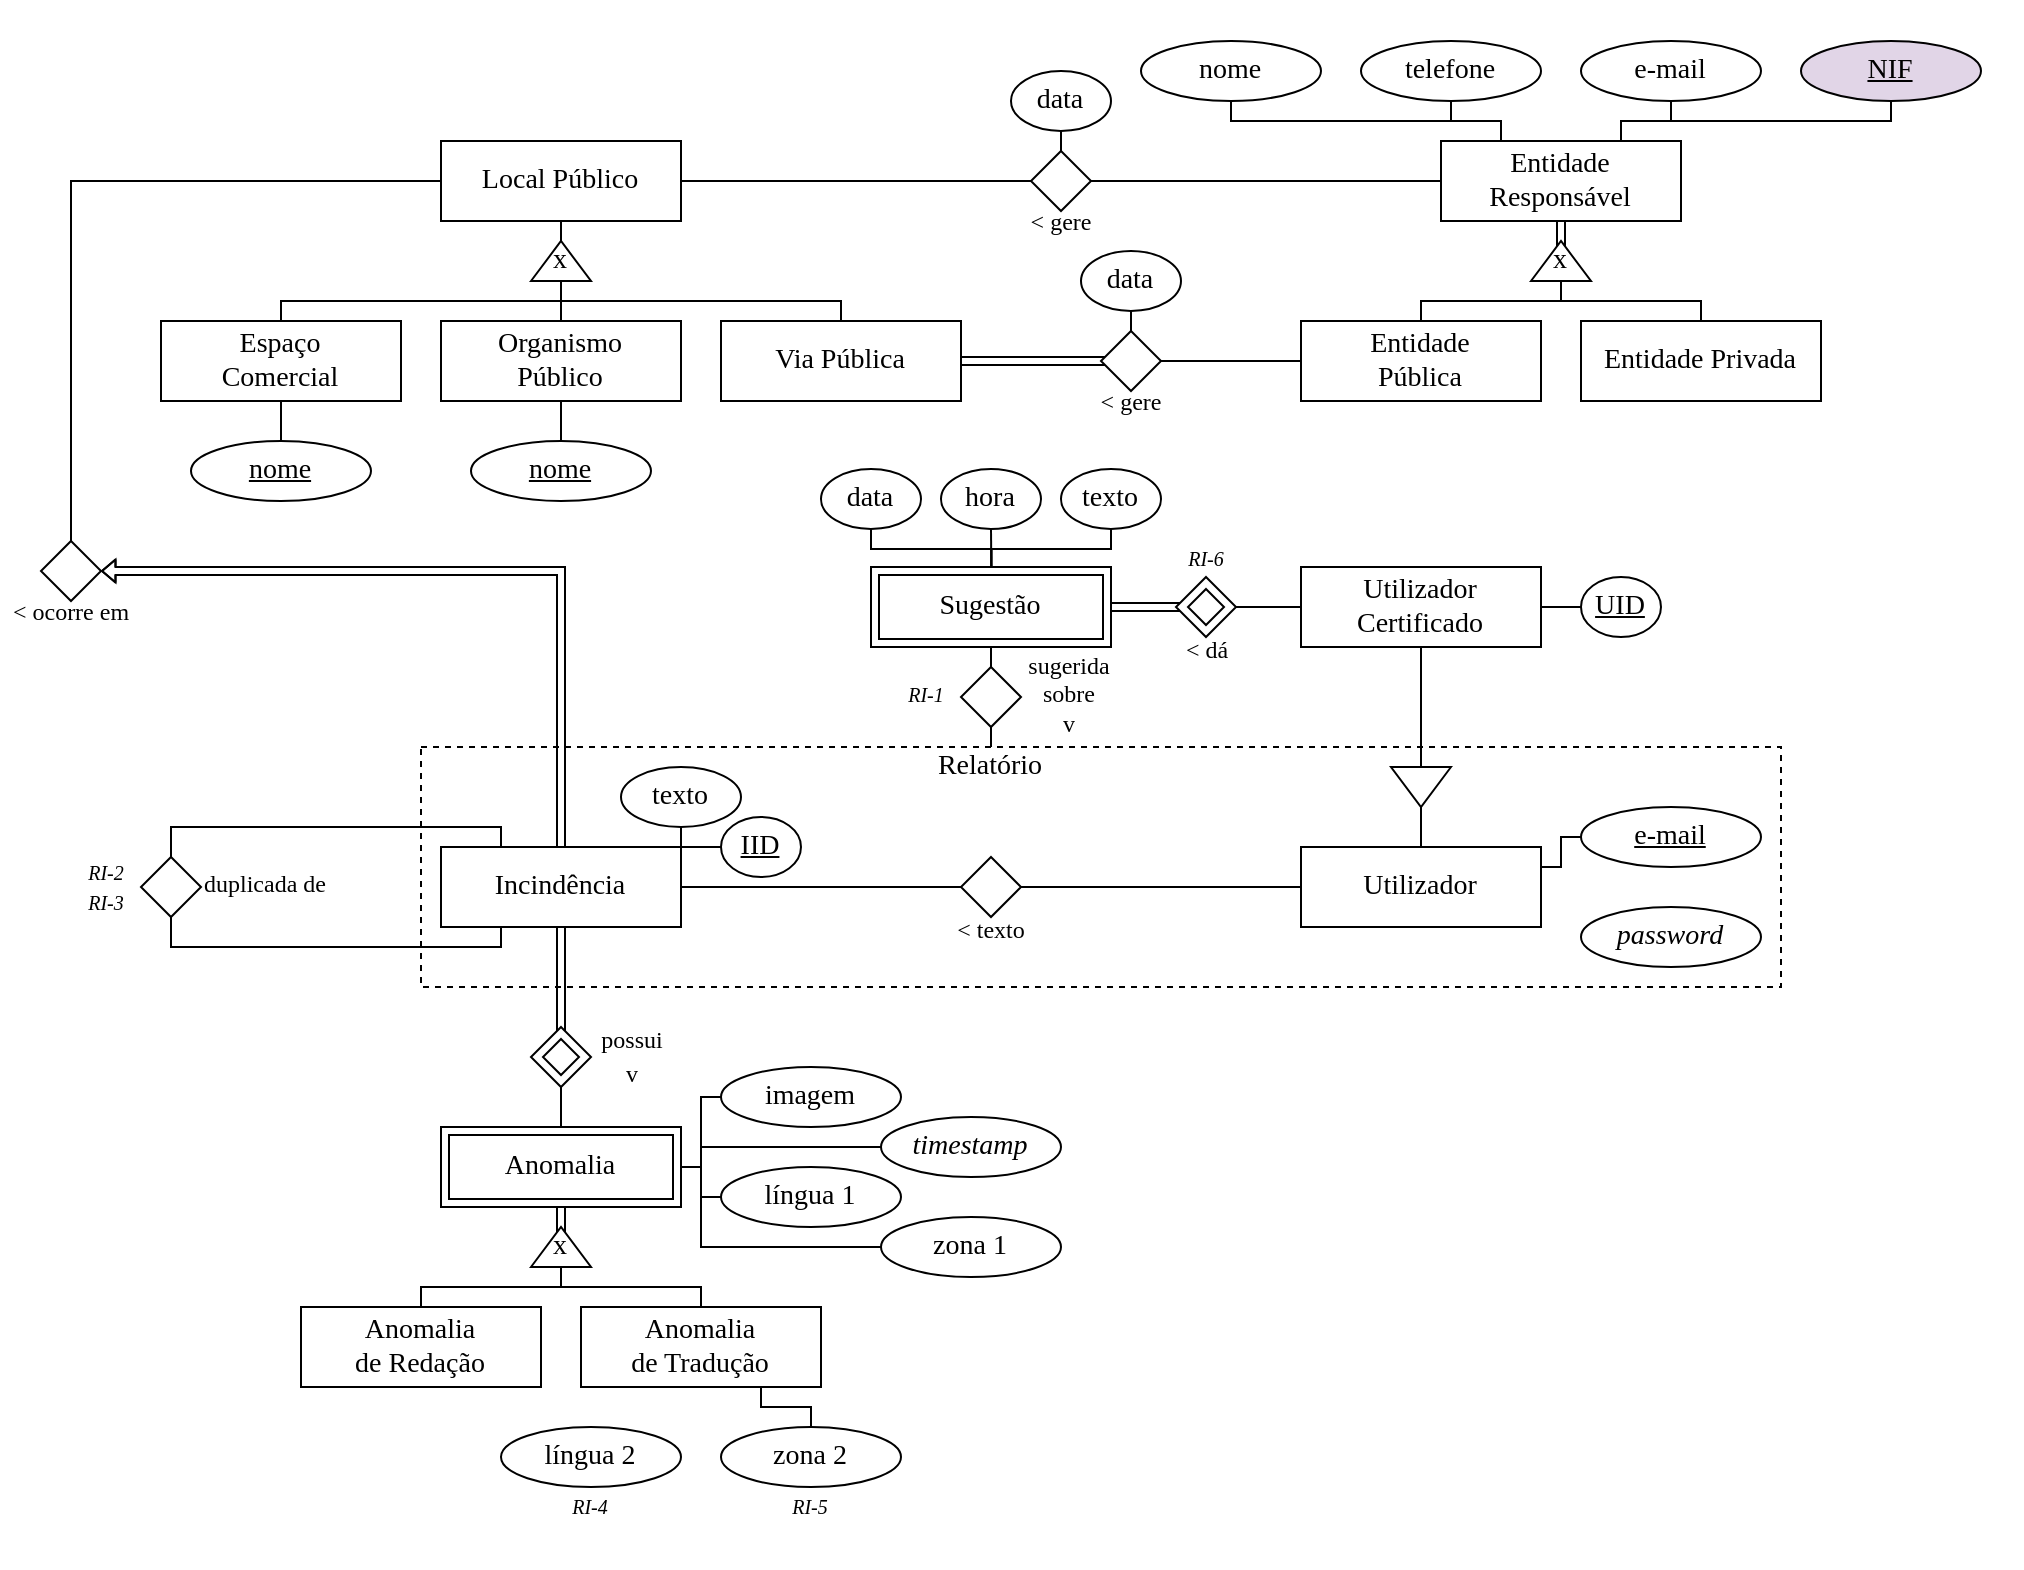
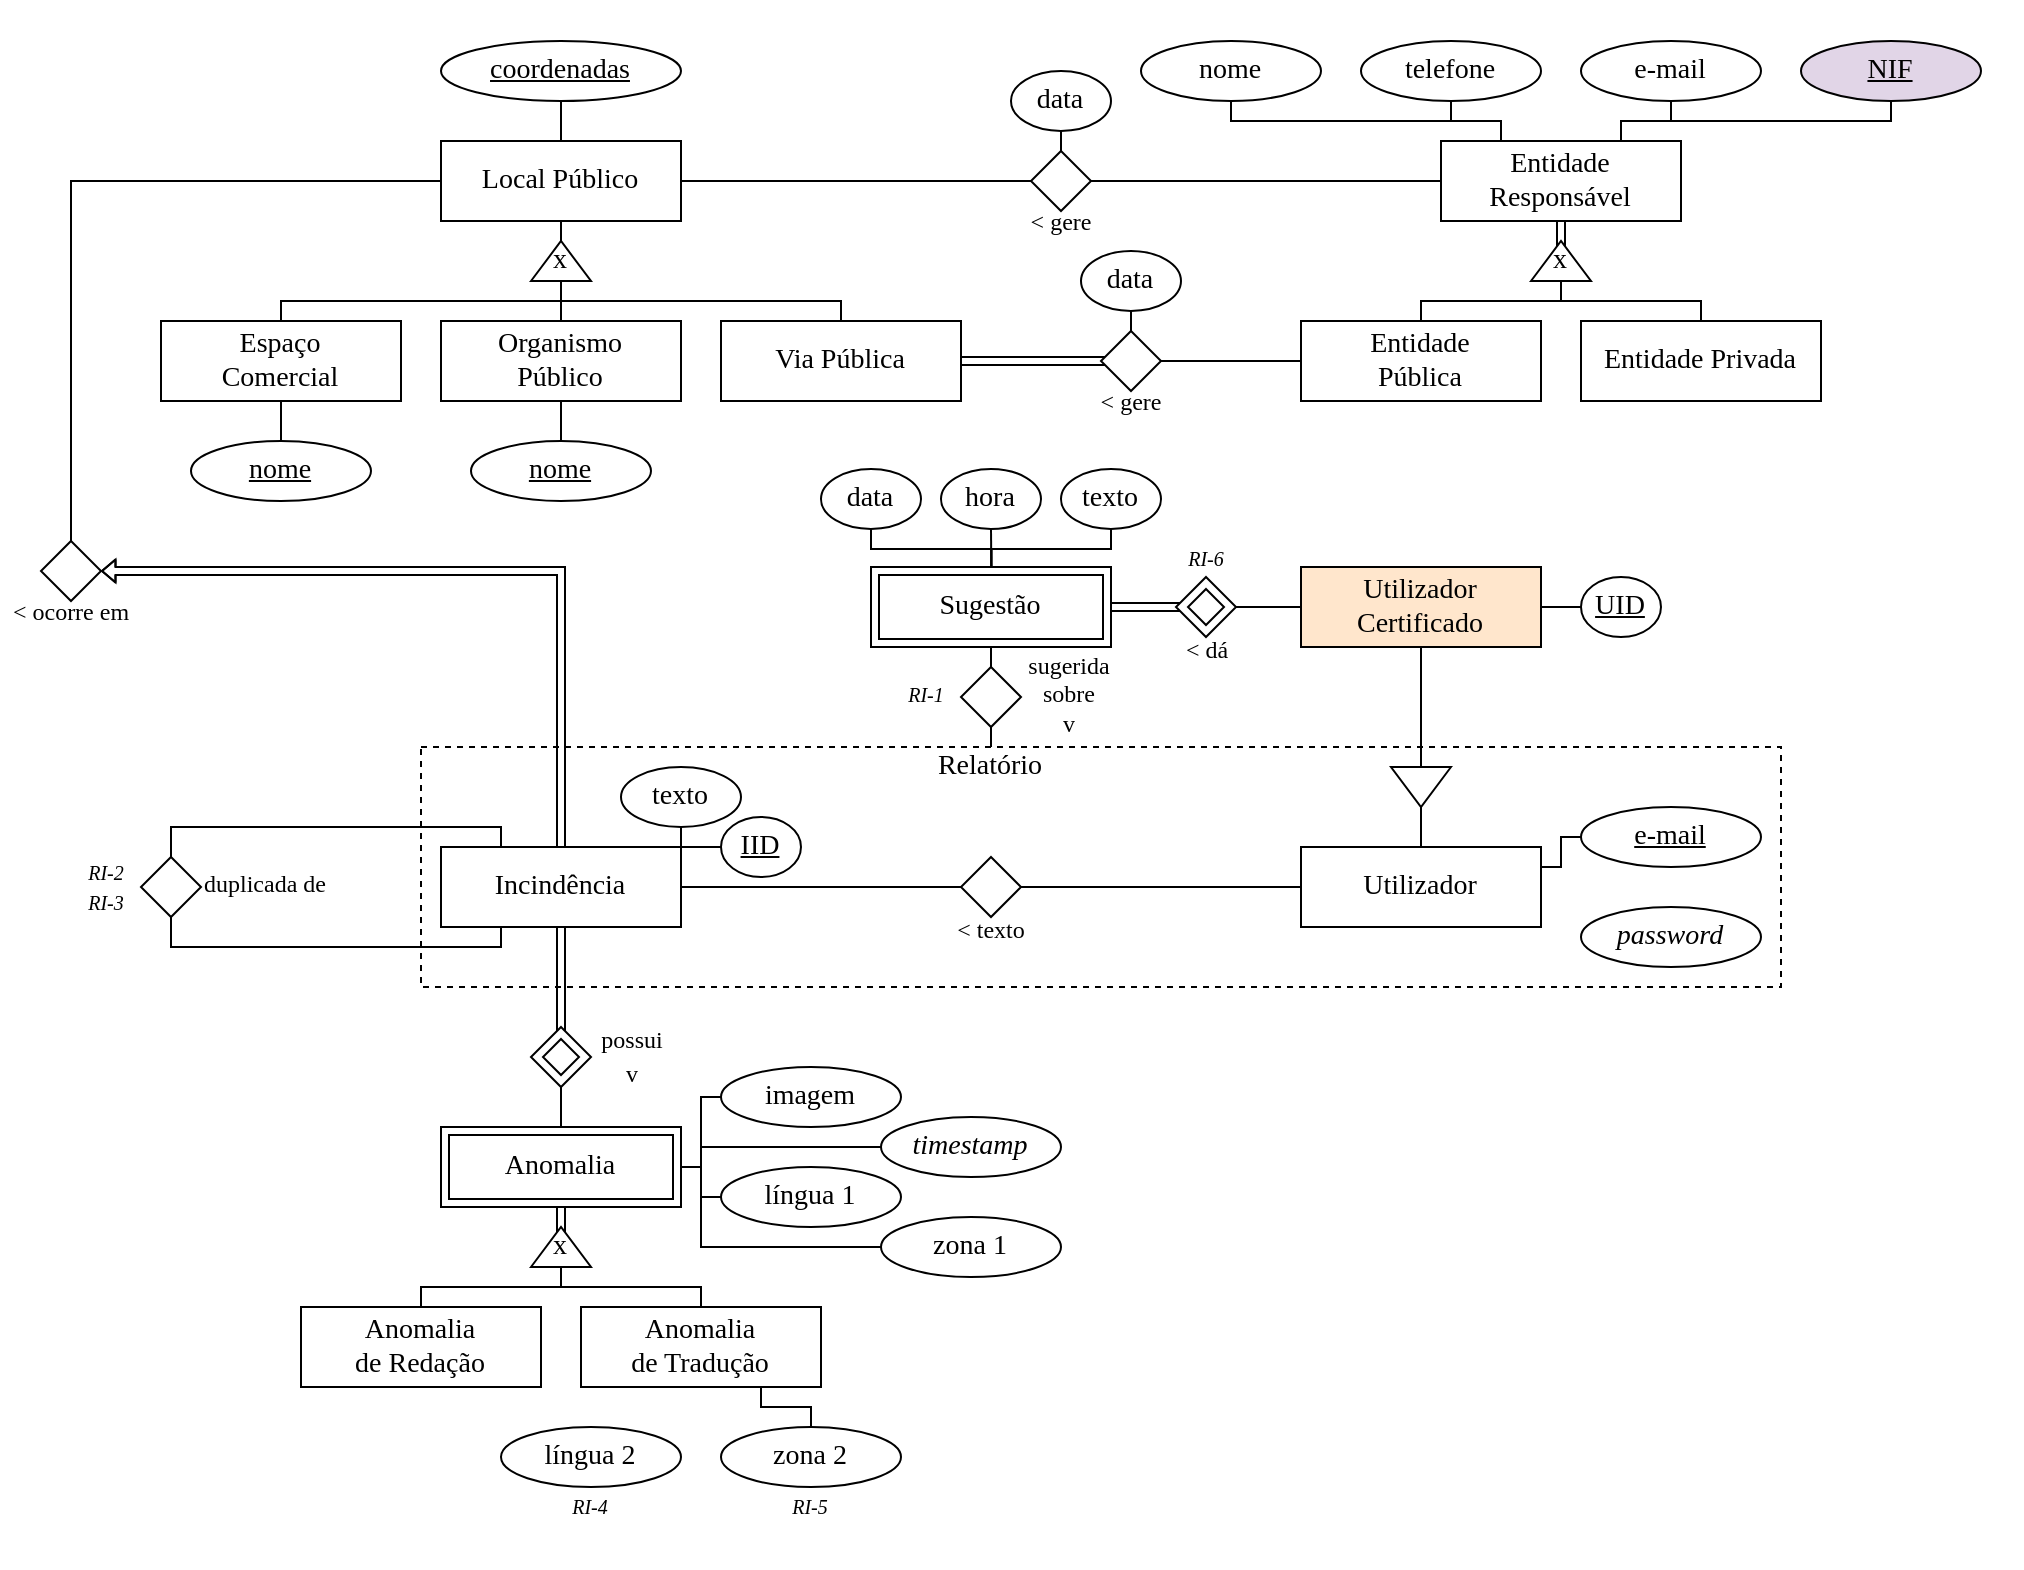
none -> (561, 71)
none -> (561, 121)
(1421, 607) -> (1421, 607)
